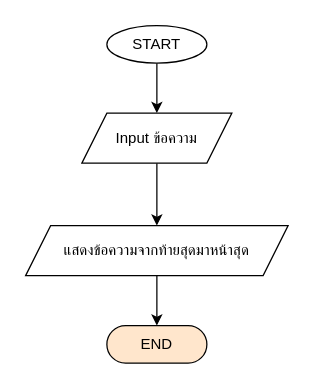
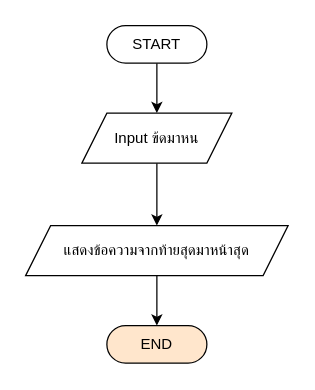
(157, 44) -> (157, 44)
(157, 138) -> (157, 138)
